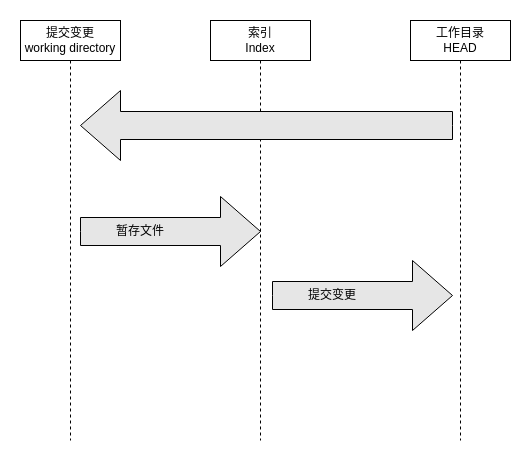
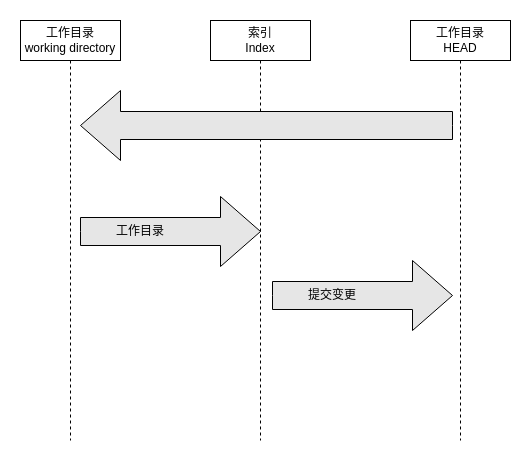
(71, 41) -> (71, 41)
(141, 232) -> (141, 232)
